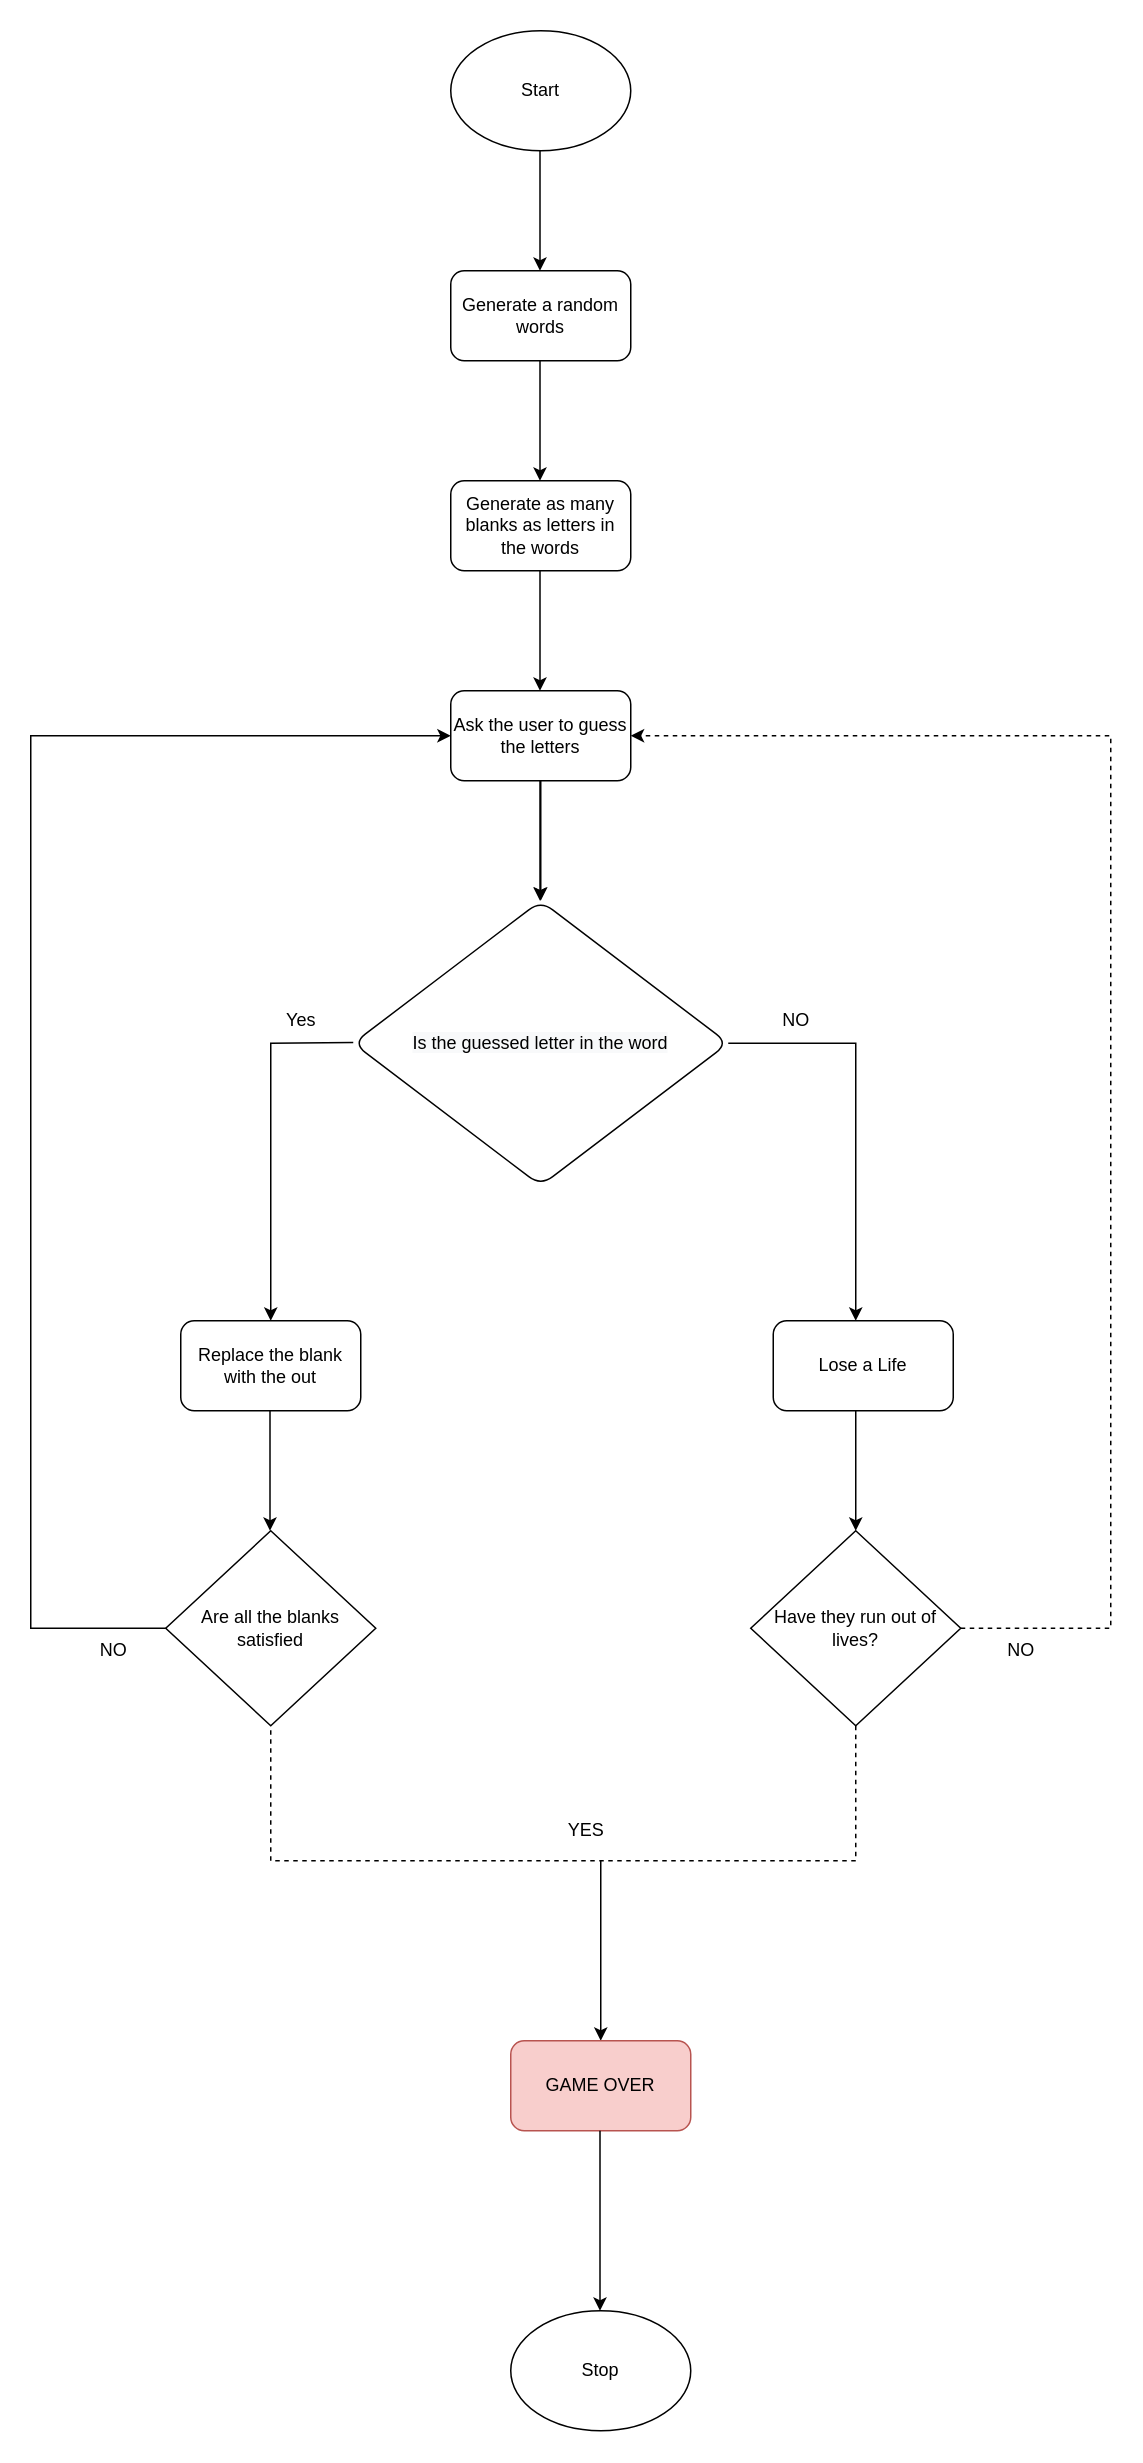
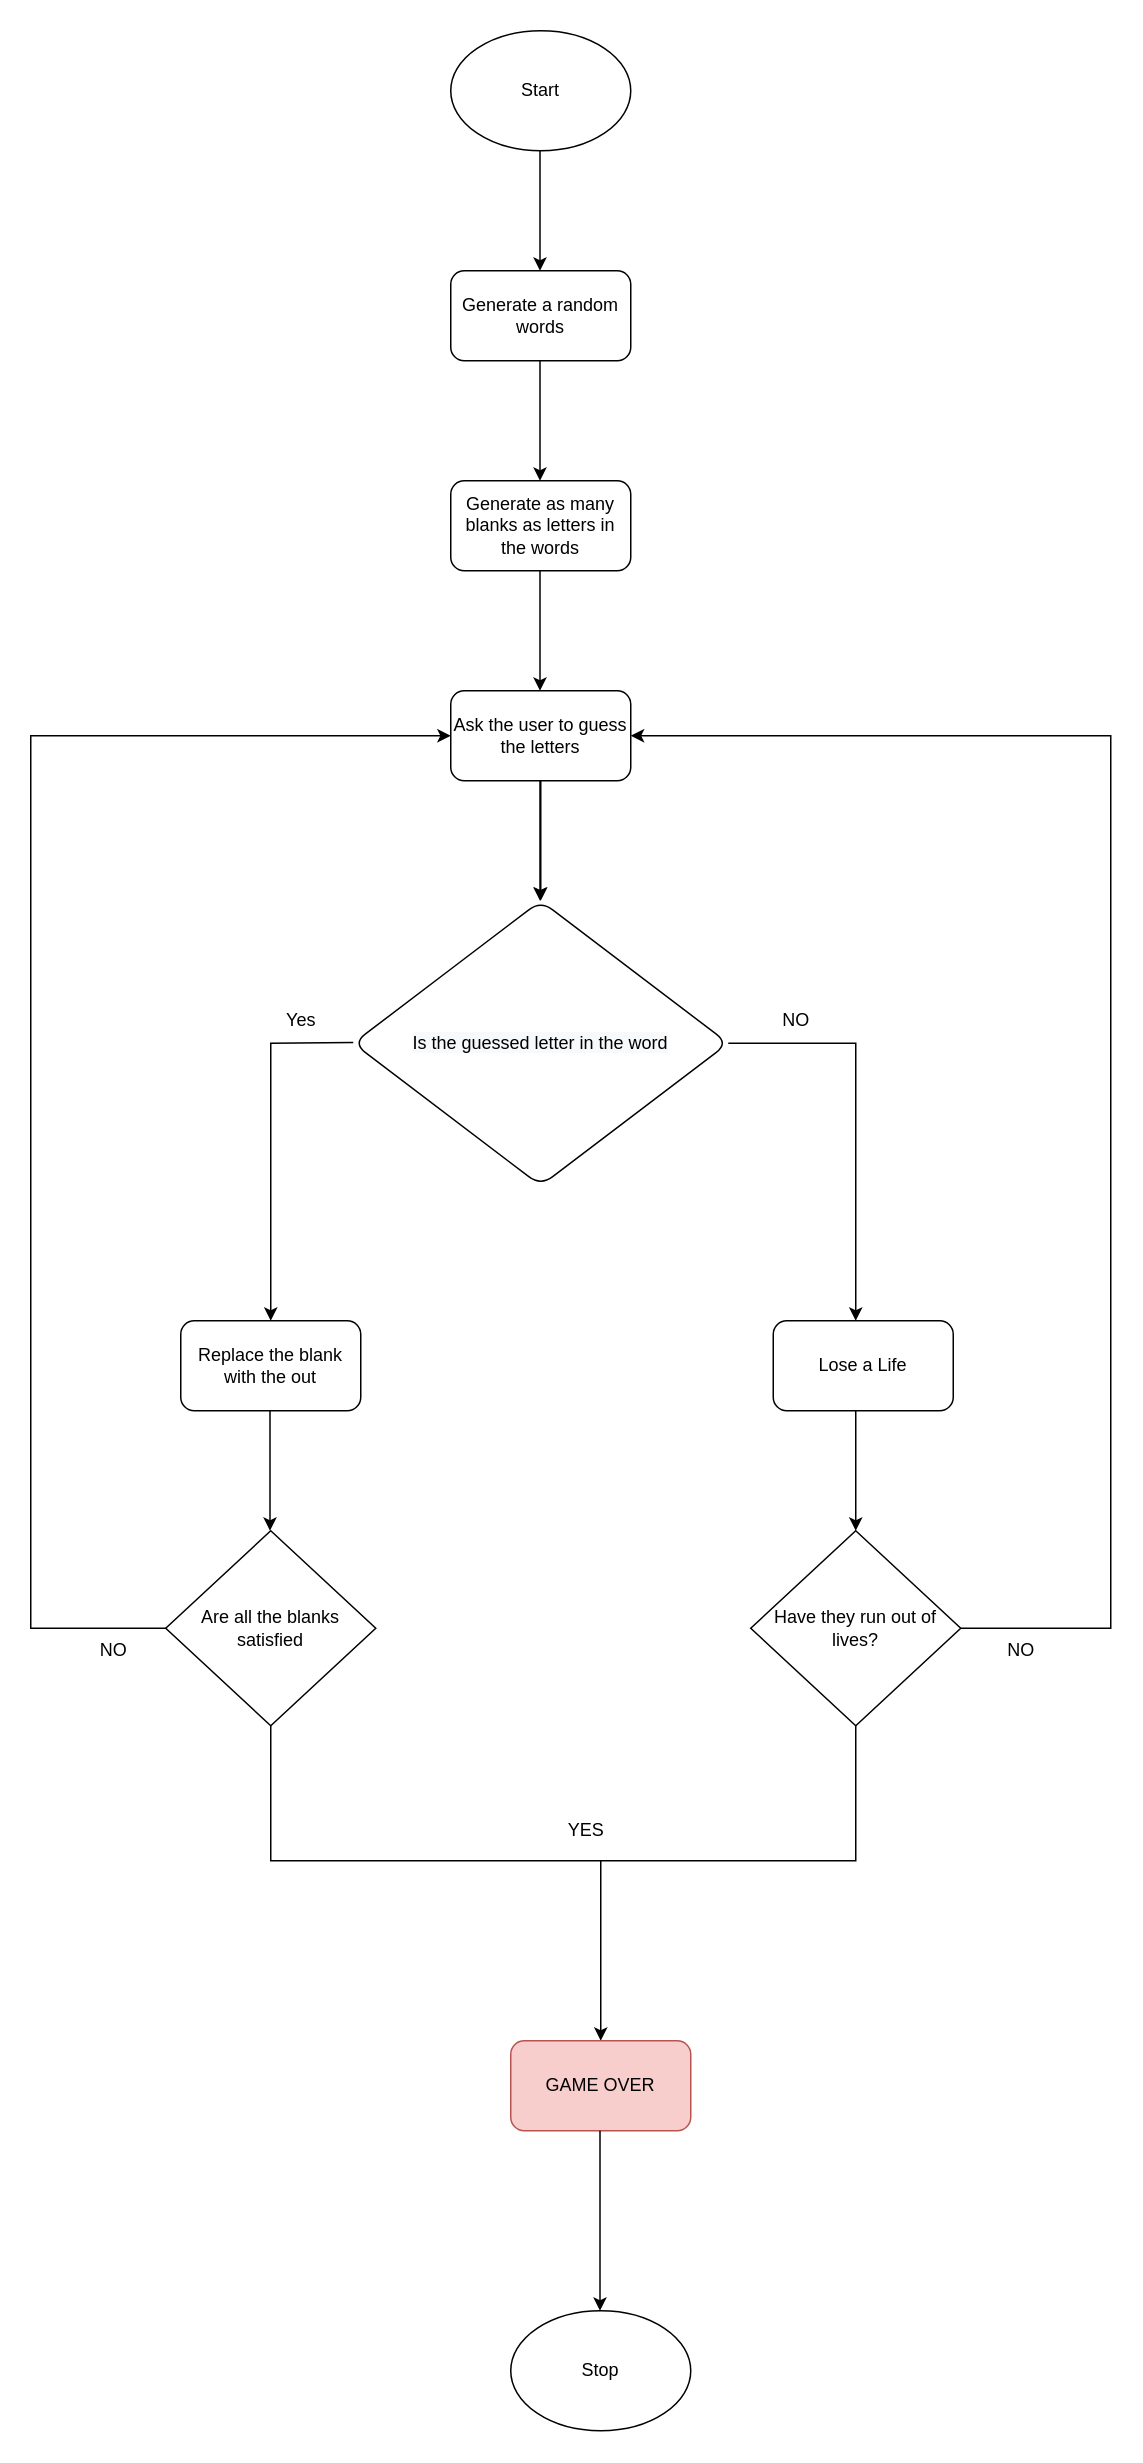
(1111, 1021) -> (1111, 1021)
(563, 1861) -> (563, 1861)
